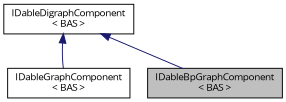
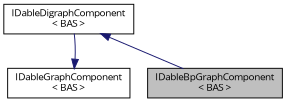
(62, 56) -> (75, 46)
